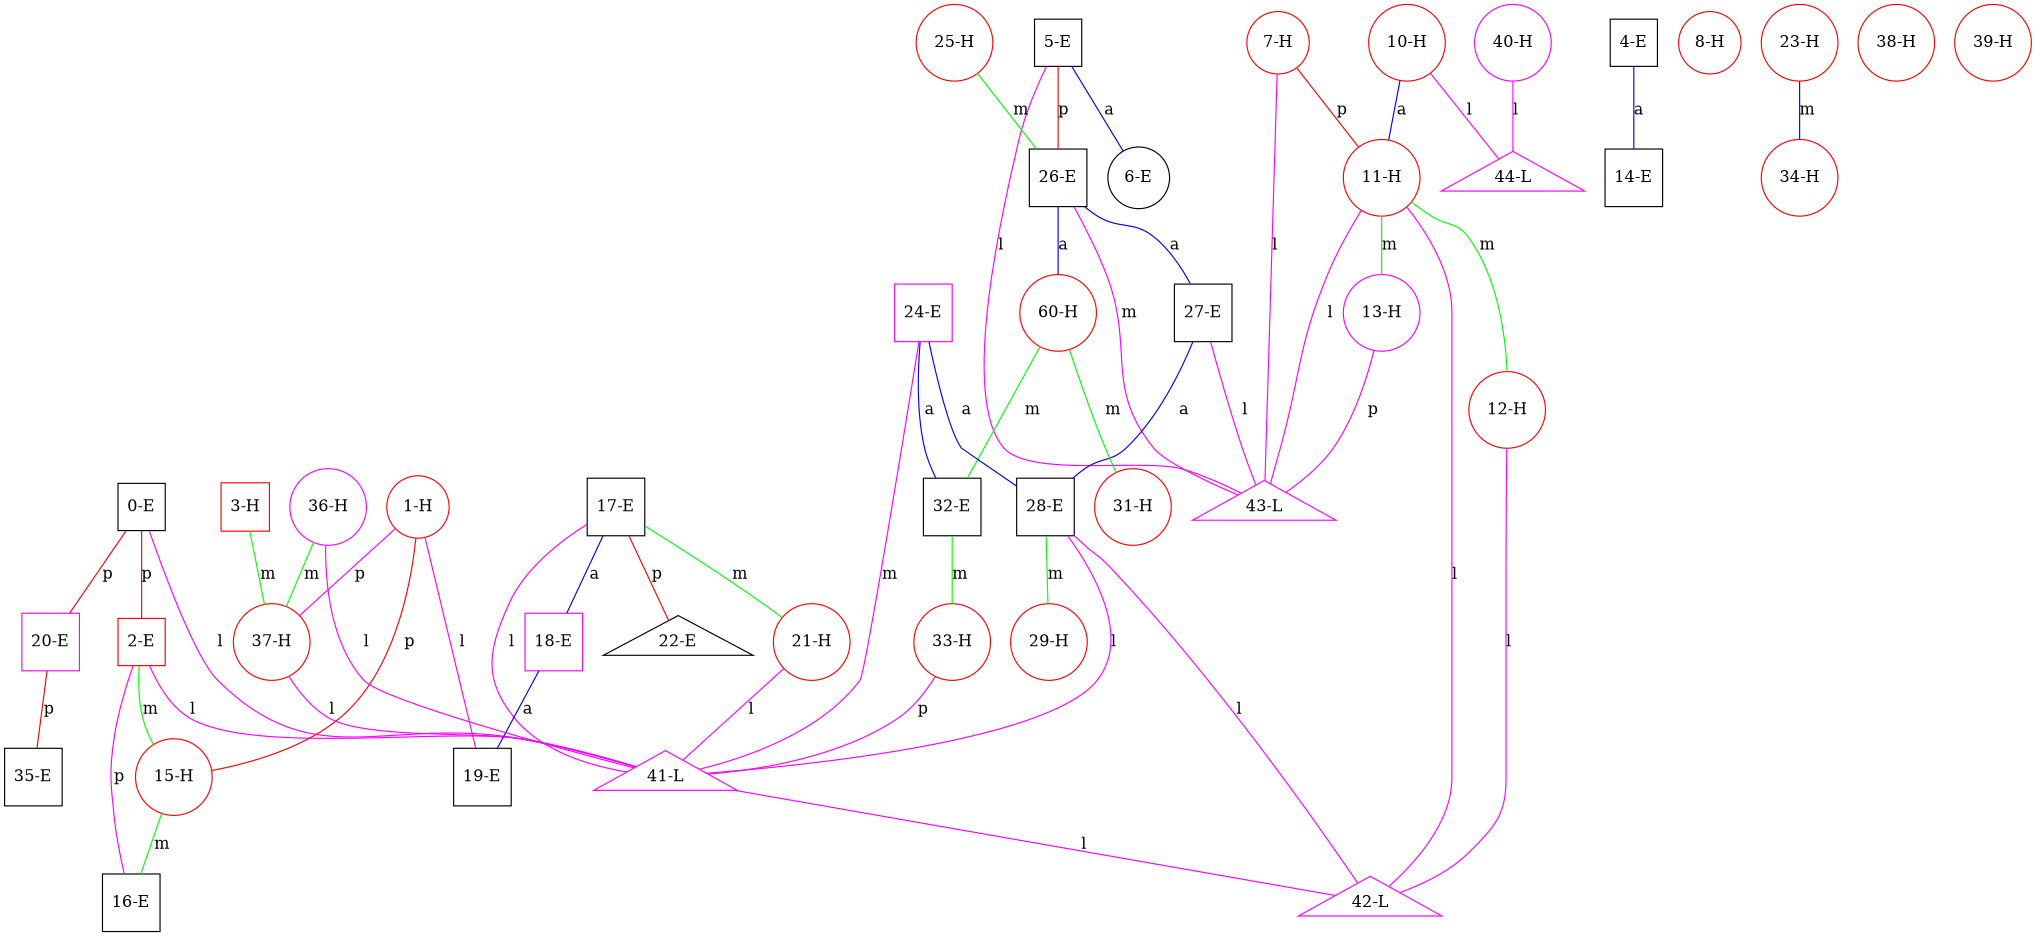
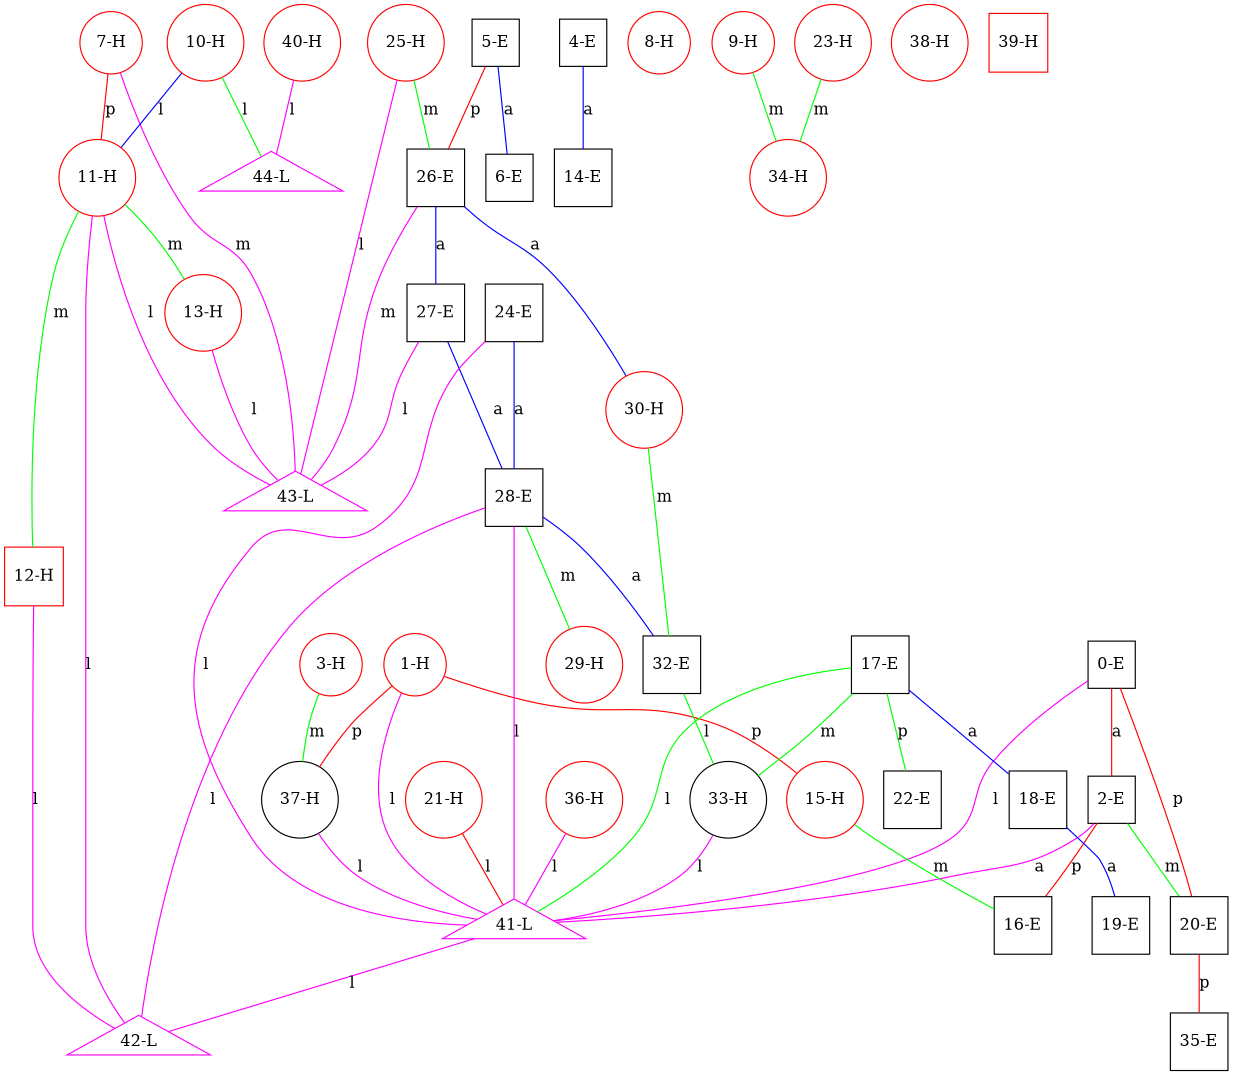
none -> (743, 43)
(1513, 43) -> (302, 43)
(1993, 43) -> (1018, 43)
(1402, 110) -> (161, 110)
(1800, 110) -> (811, 110)
(1465, 116) -> (242, 117)
(1139, 178) -> (509, 178)
(1275, 245) -> (244, 245)
(923, 313) -> (514, 313)
(1058, 313) -> (644, 410)
(1382, 313) -> (203, 313)
(985, 378) -> (349, 277)
(1374, 410) -> (254, 410)
(1507, 410) -> (34, 576)
(919, 411) -> (604, 571)
(245, 507) -> (331, 665)
(328, 507) -> (584, 800)
(1133, 507) -> none
(714, 571) -> (807, 737)
(348, 572) -> (352, 723)
(300, 574) -> none
(147, 575) -> (1117, 732)
(890, 575) -> (206, 665)
(960, 575) -> (707, 732)
(649, 578) -> (896, 732)
(51, 642) -> (1199, 925)
(142, 642) -> (1112, 800)
(272, 642) -> (300, 800)
(554, 642) -> (1038, 800)
(678, 642) -> (912, 800)
(952, 642) -> (728, 800)
(450, 643) -> (385, 827)
(493, 669) -> (668, 756)
(140, 706) -> (1153, 860)
(193, 710) -> (1040, 867)
(923, 710) -> (700, 867)
(734, 714) -> (483, 869)
(111, 769) -> (1072, 861)
